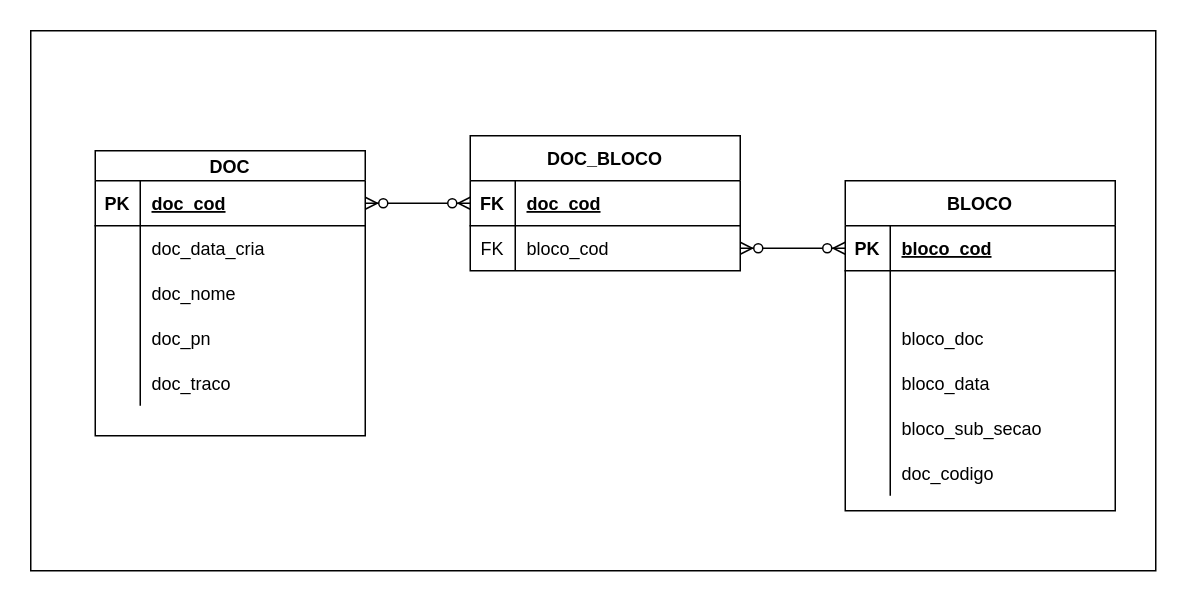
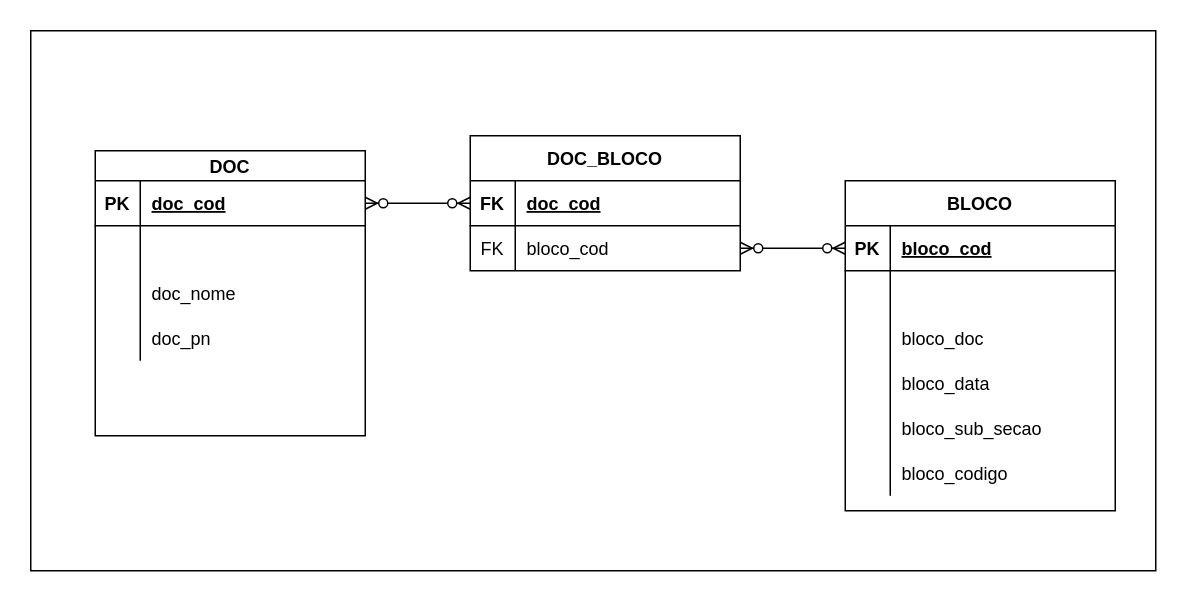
(253, 248) -> none
(253, 383) -> none
(950, 474) -> (957, 474)
